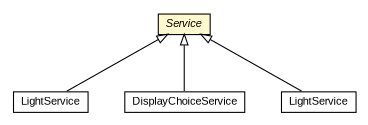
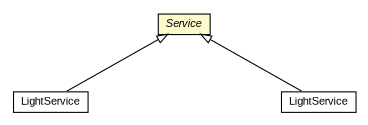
(184, 102) -> none
